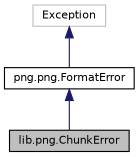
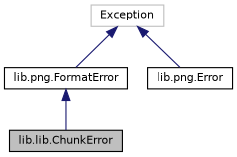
(69, 78) -> (66, 78)
none -> (190, 78)
(69, 141) -> (66, 141)
